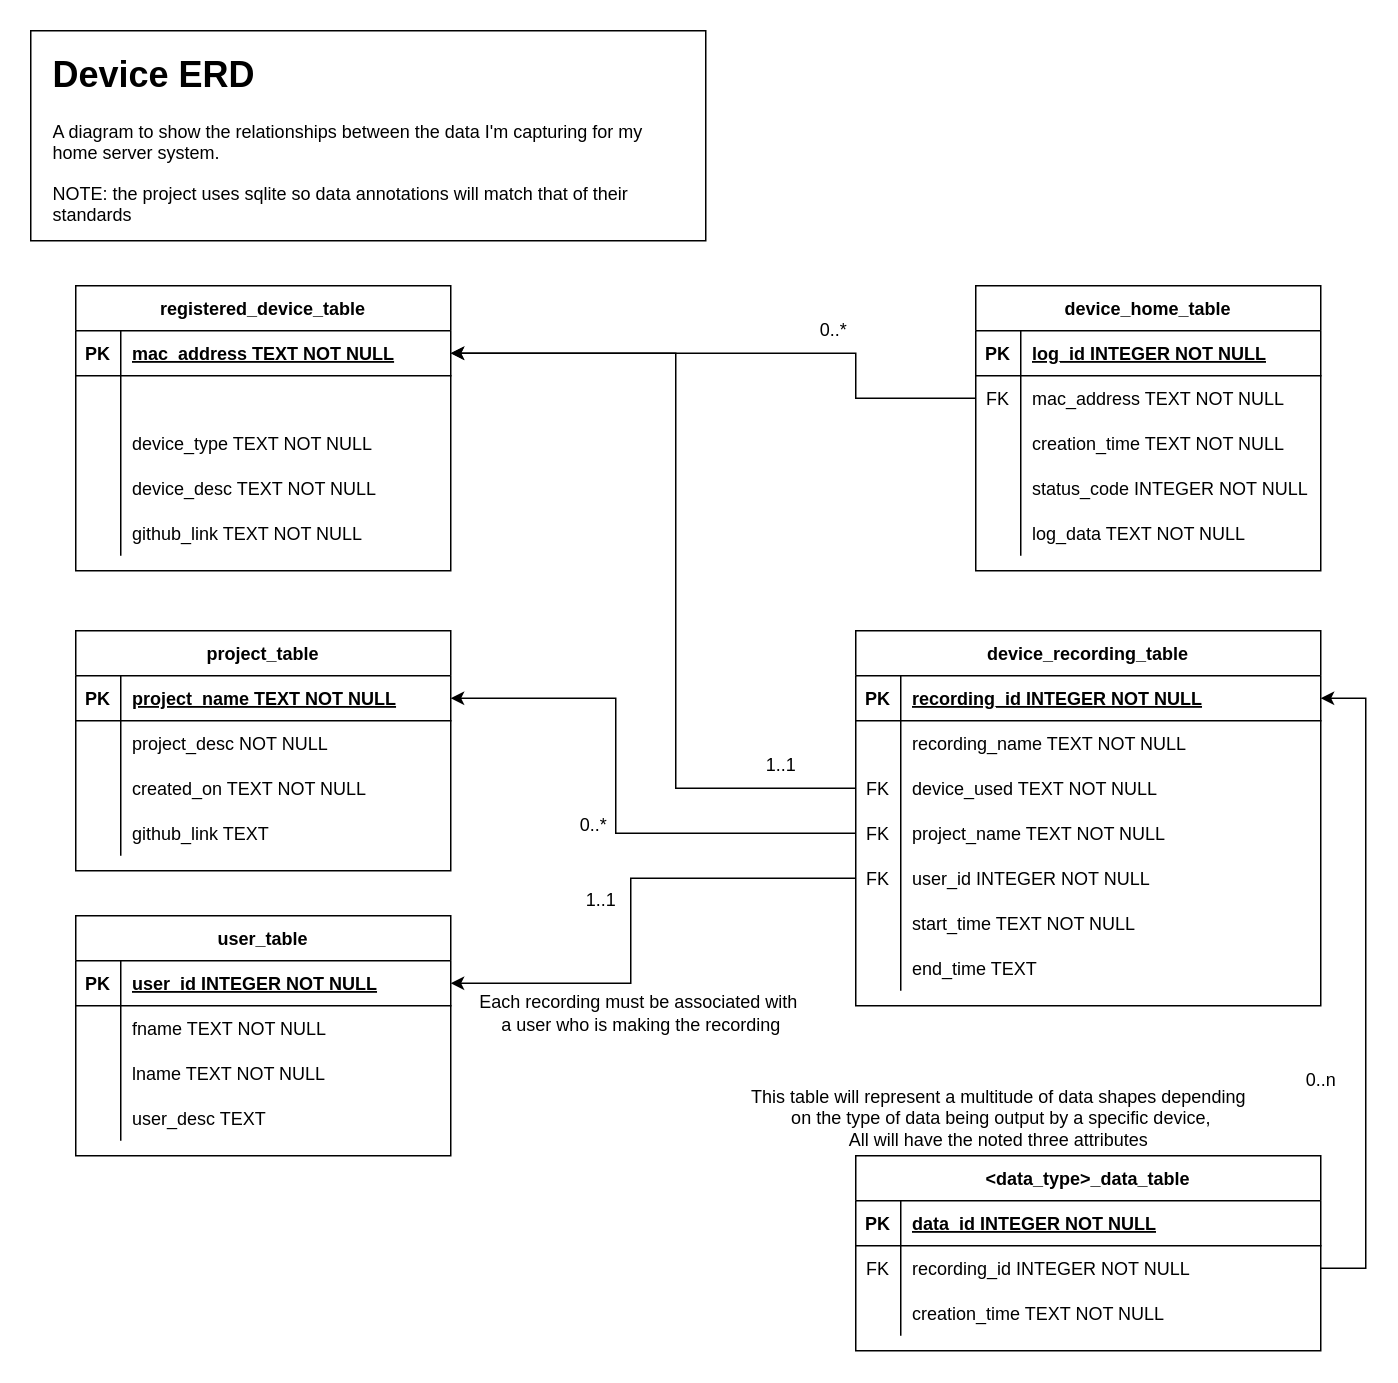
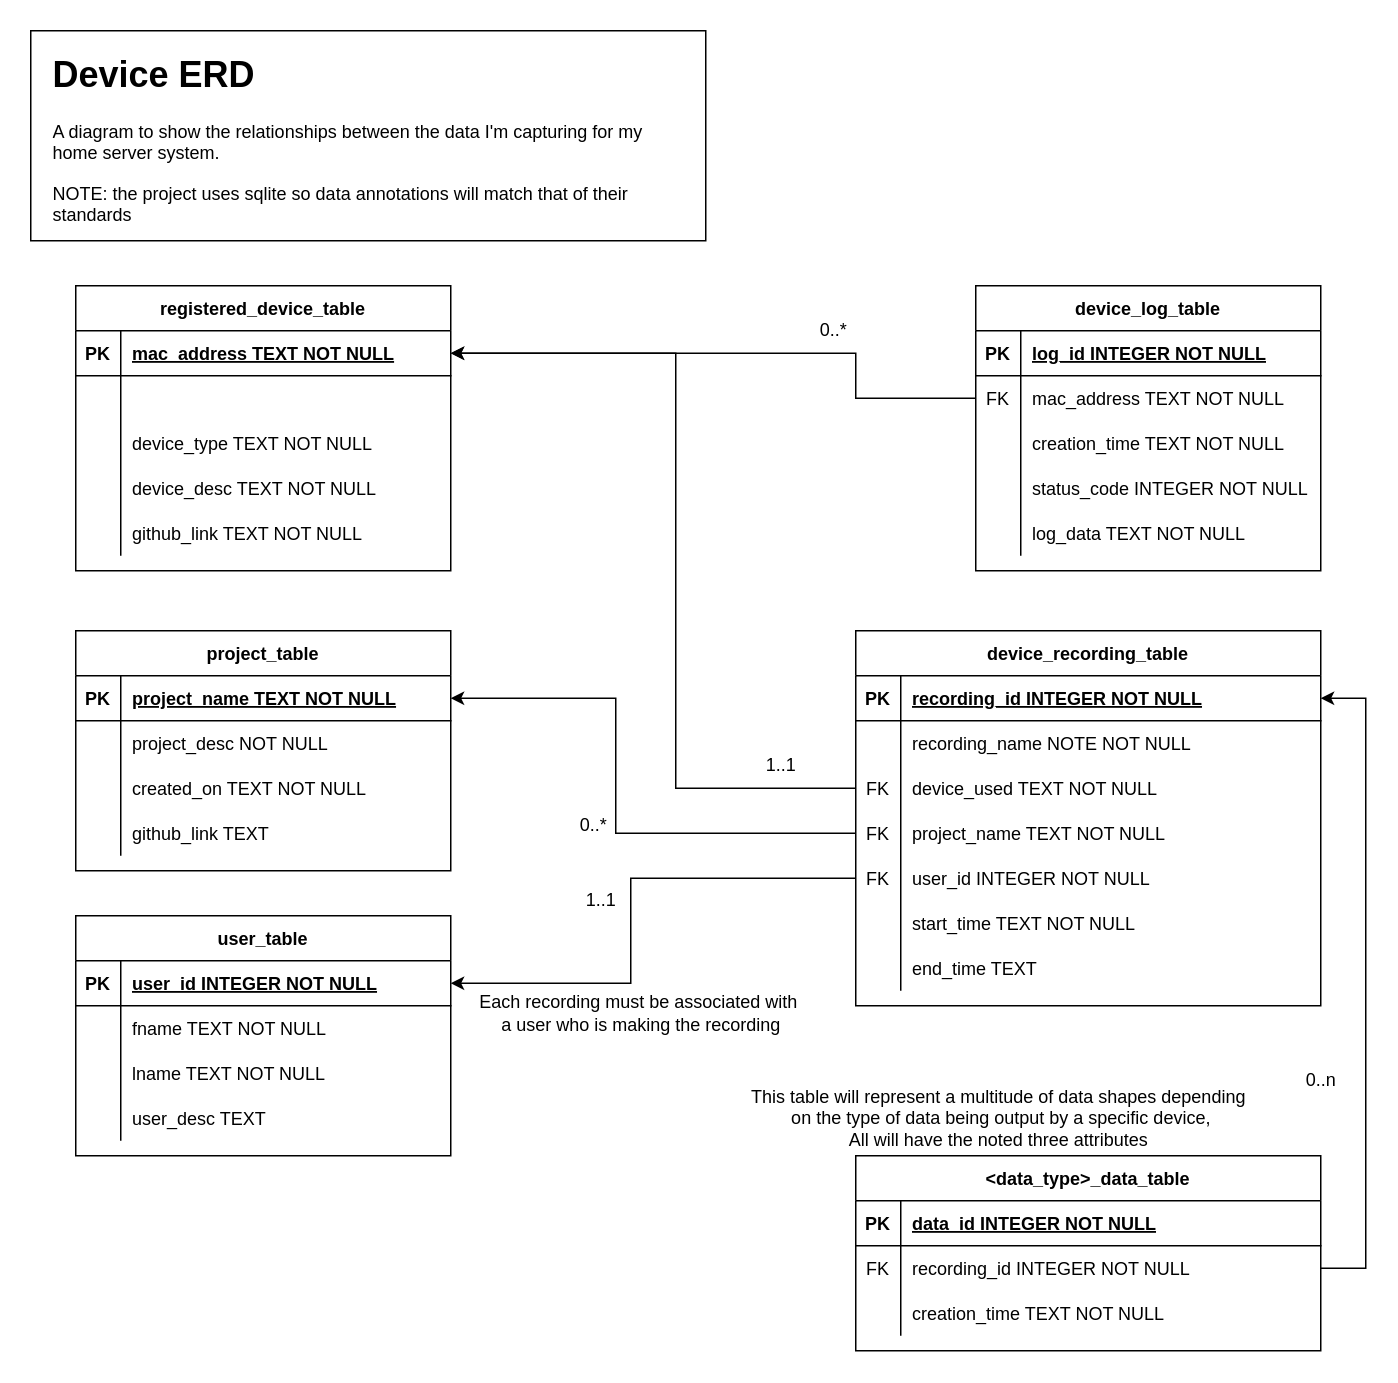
(1148, 309) -> (1148, 309)
(1044, 744) -> (1044, 744)
